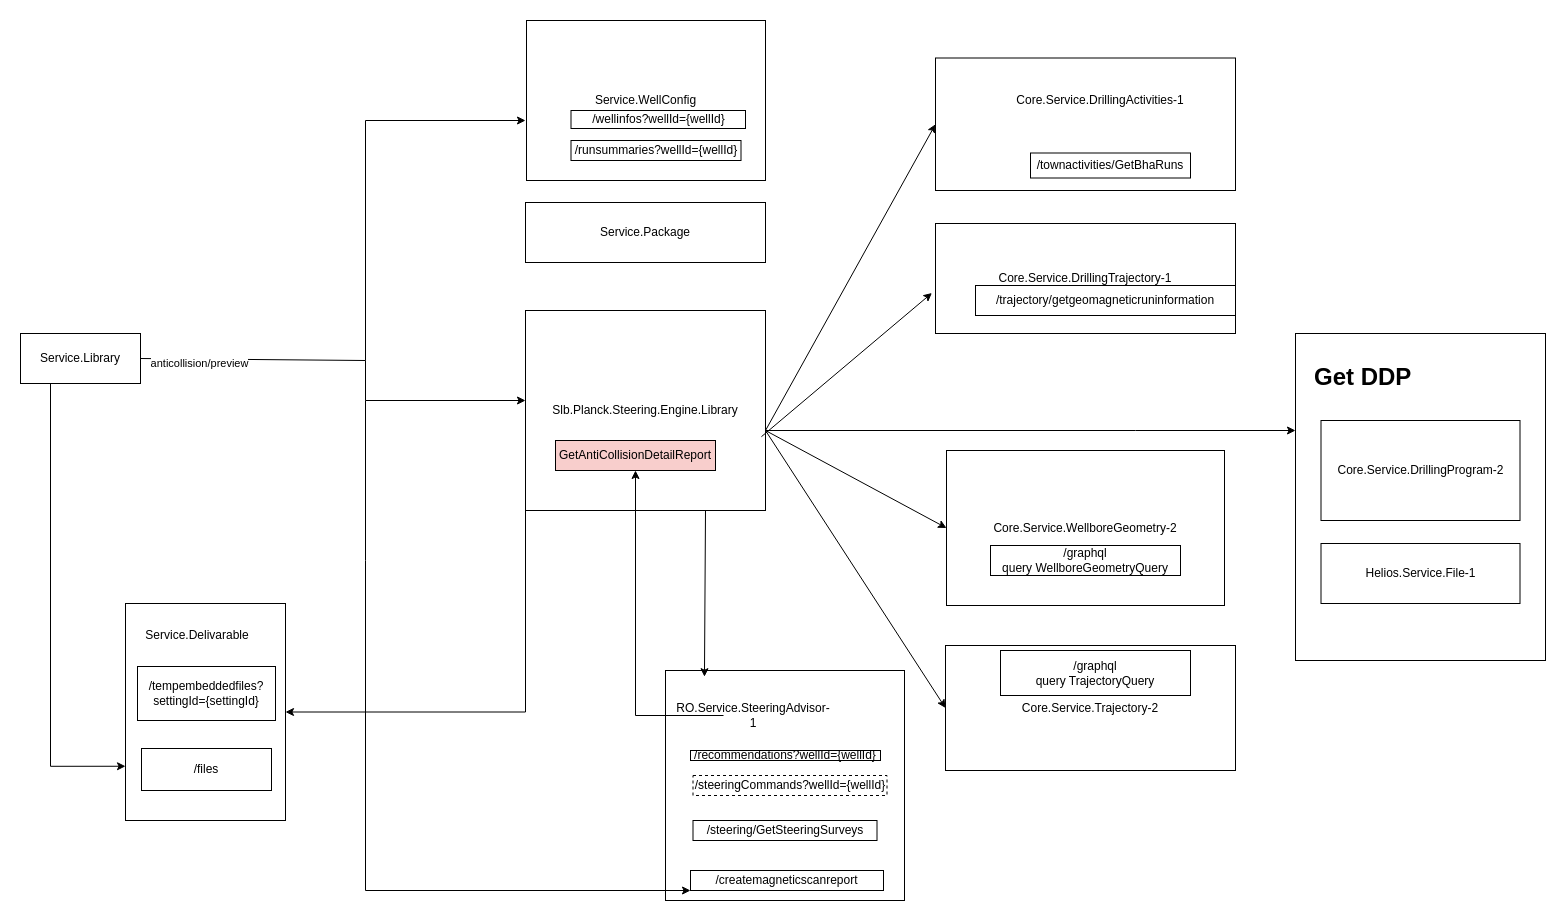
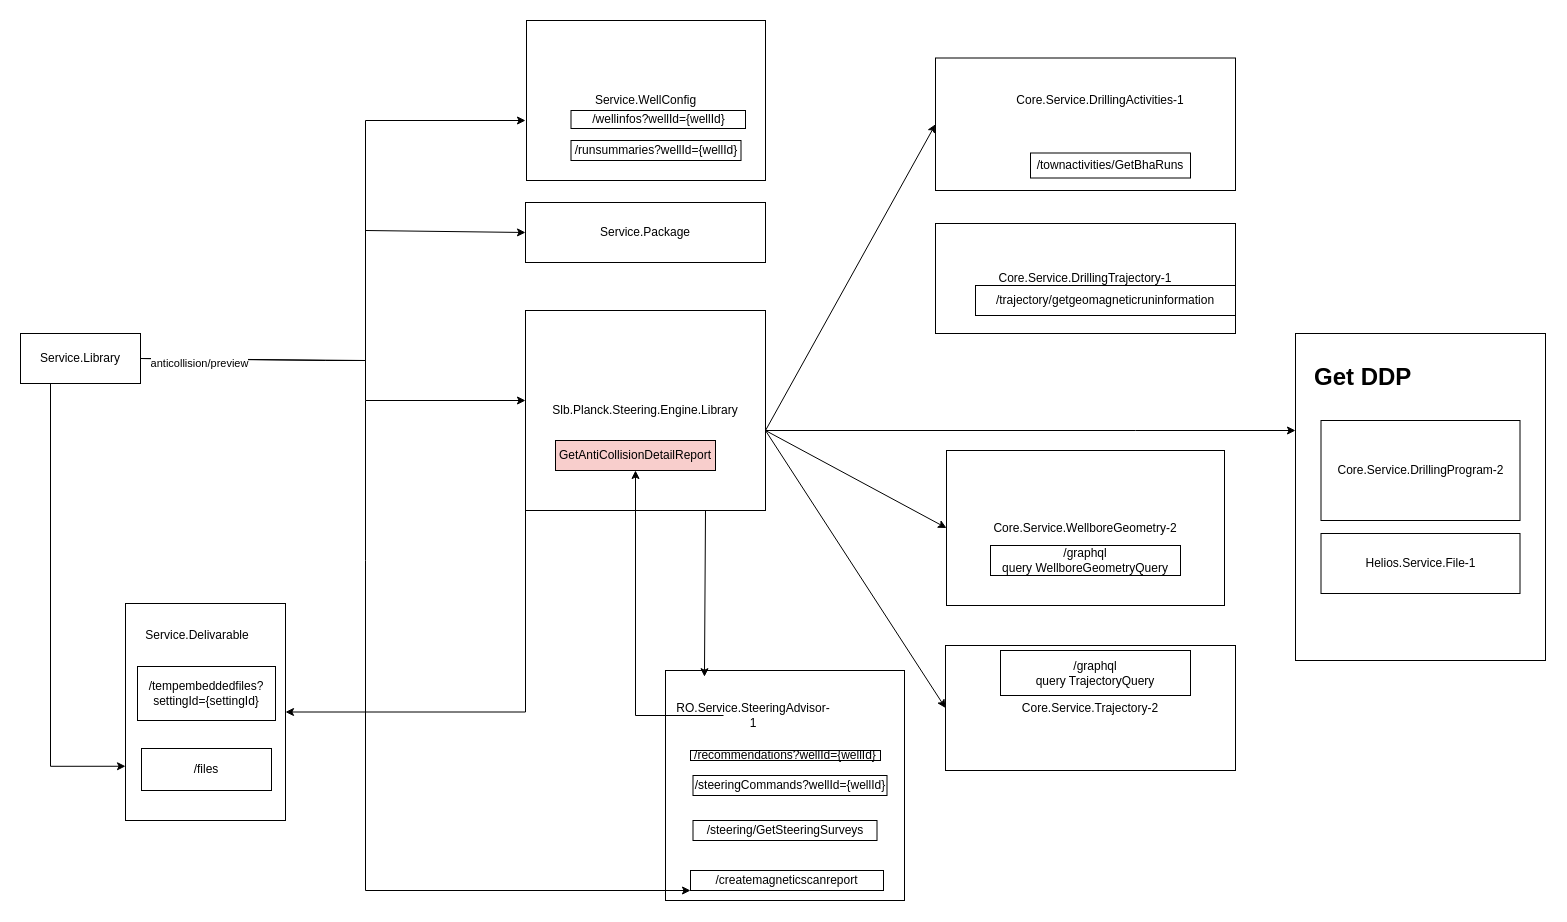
none -> (443, 231)
(849, 363) -> none
(1421, 574) -> (1421, 564)
(790, 786) -> (790, 786)
